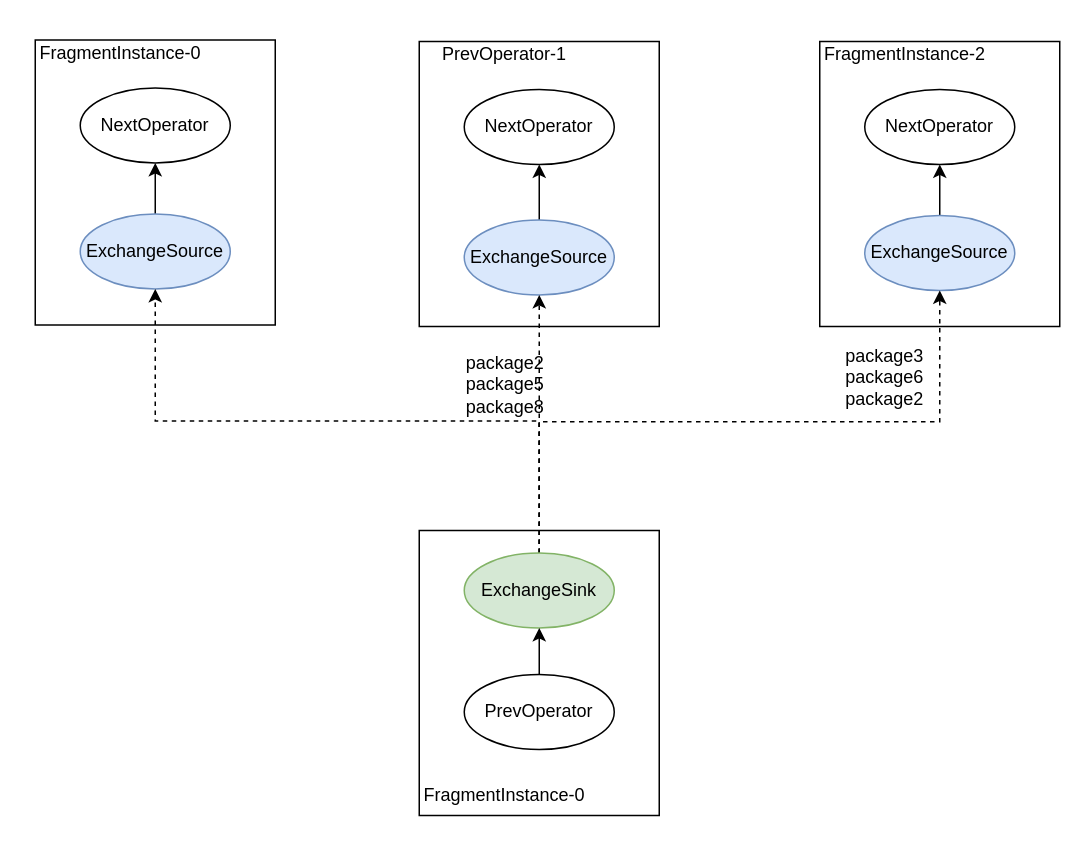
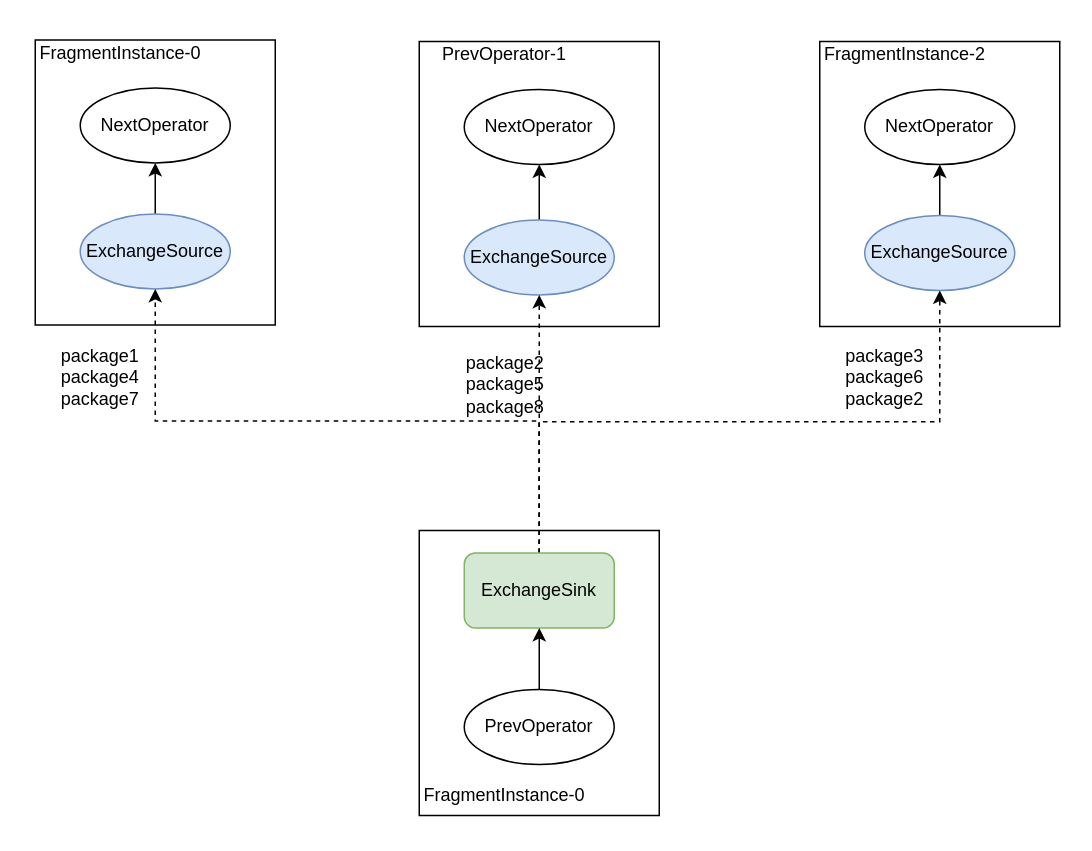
none -> (101, 377)
(539, 590) -> (539, 590)
(539, 712) -> (539, 727)
